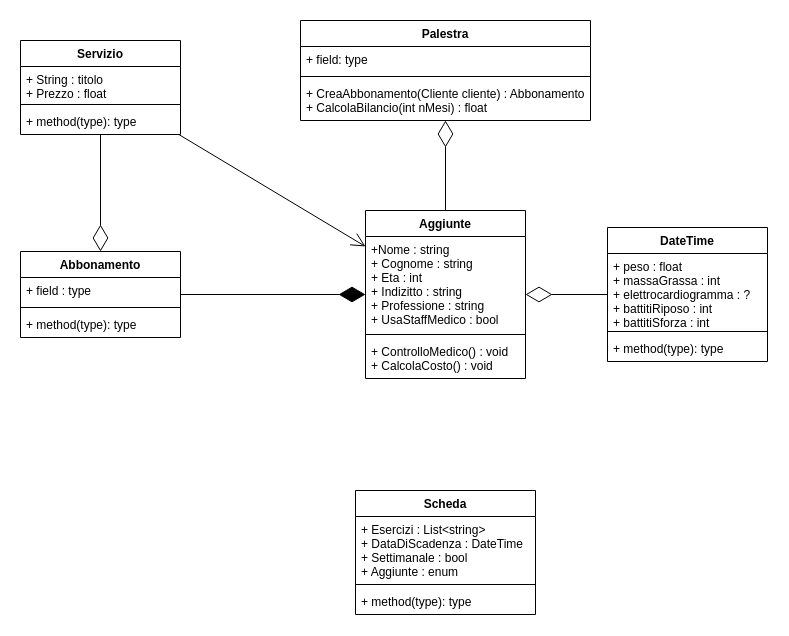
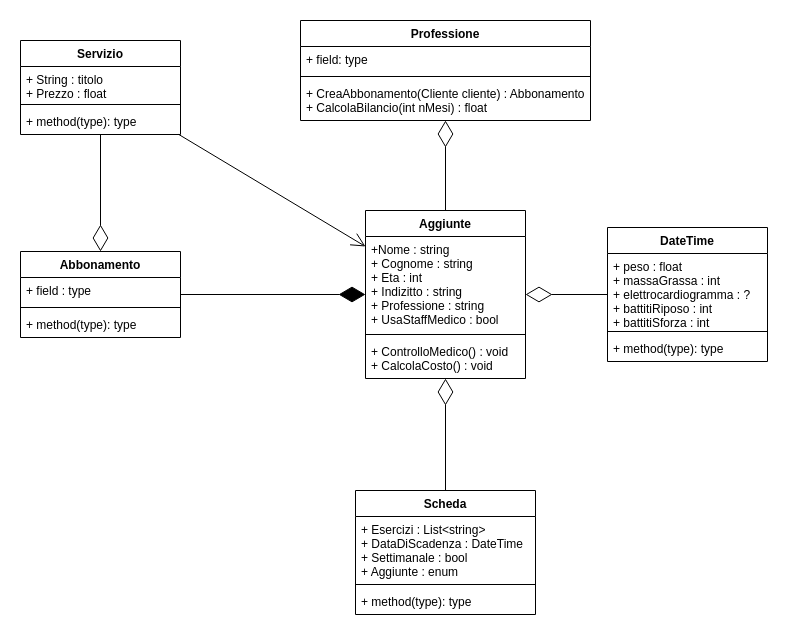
(445, 34) -> (445, 34)
none -> (446, 447)
